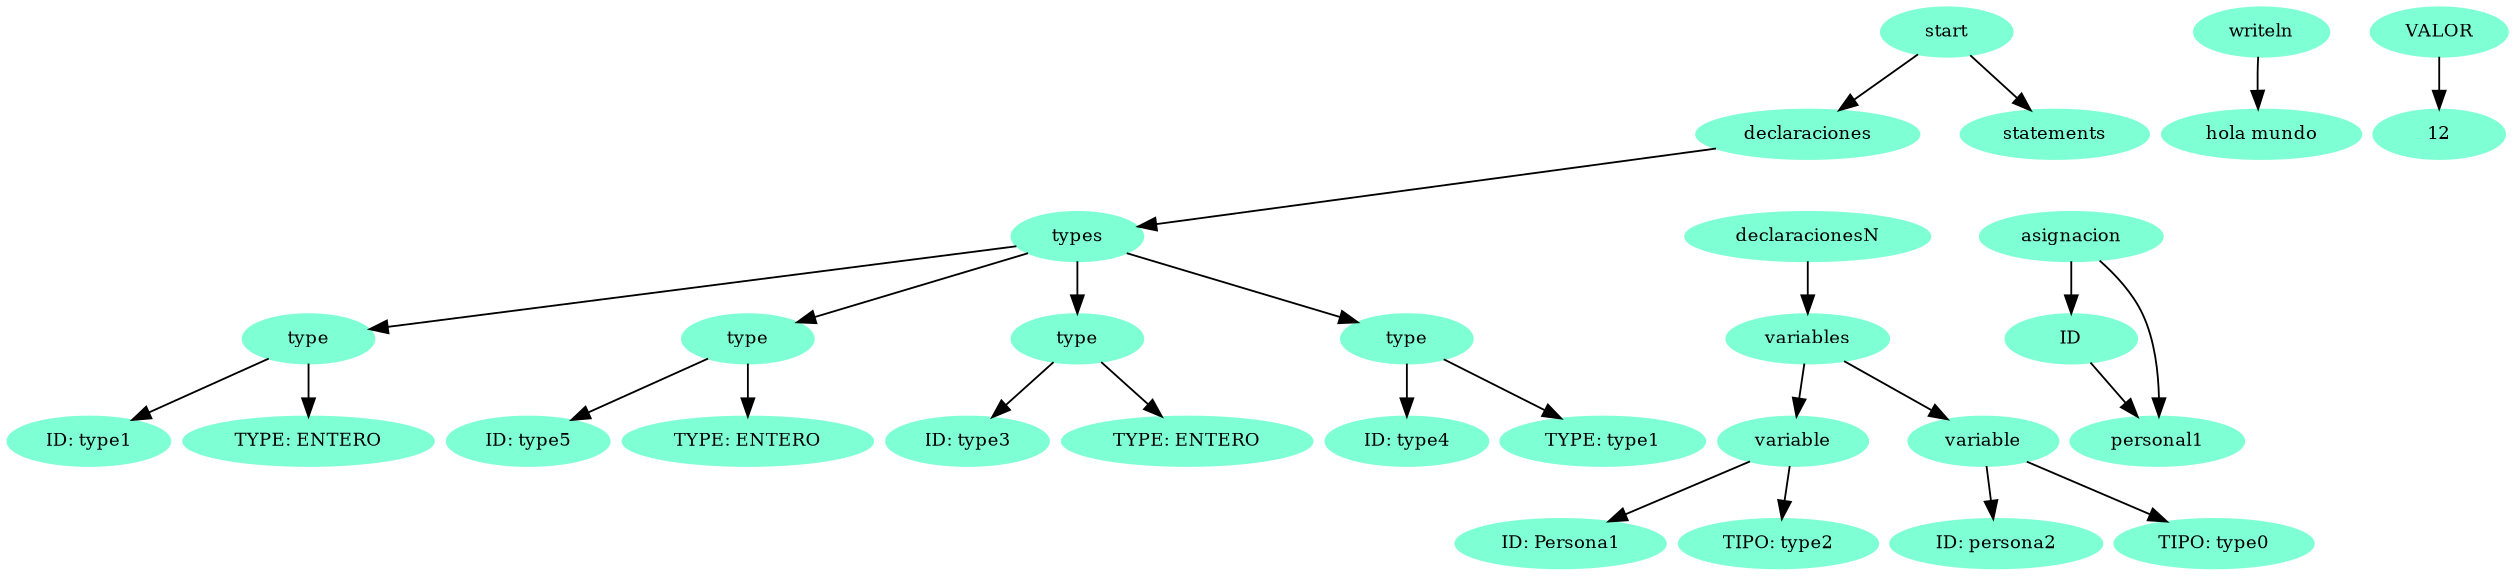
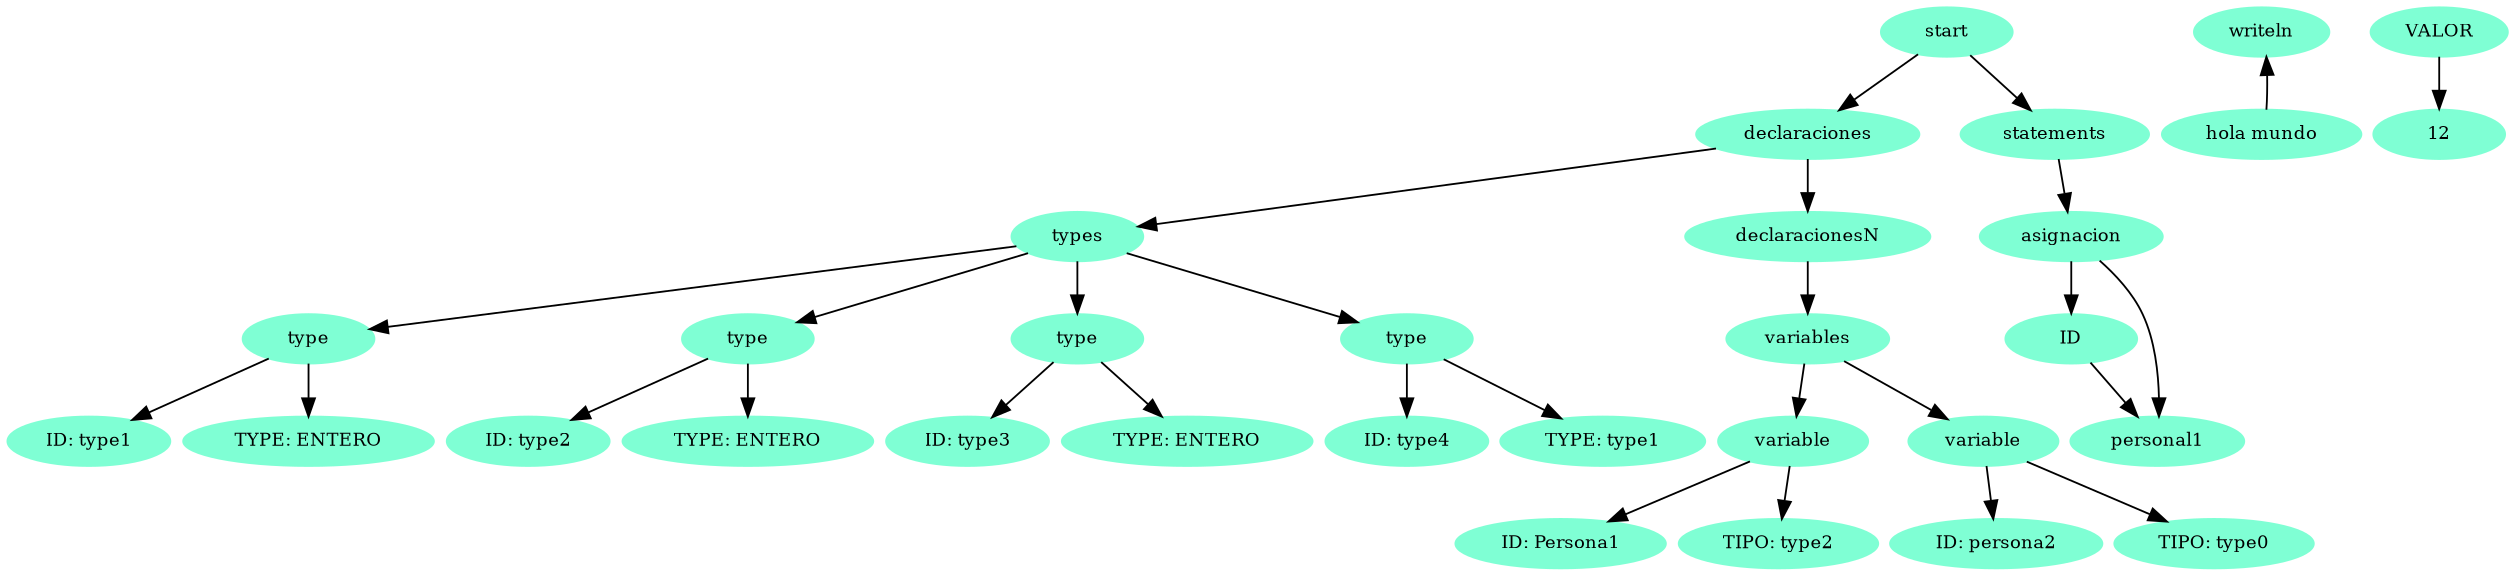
(2258, 74) -> (2267, 93)
none -> (1808, 176)
none -> (2062, 176)
(528, 441) -> (528, 441)
